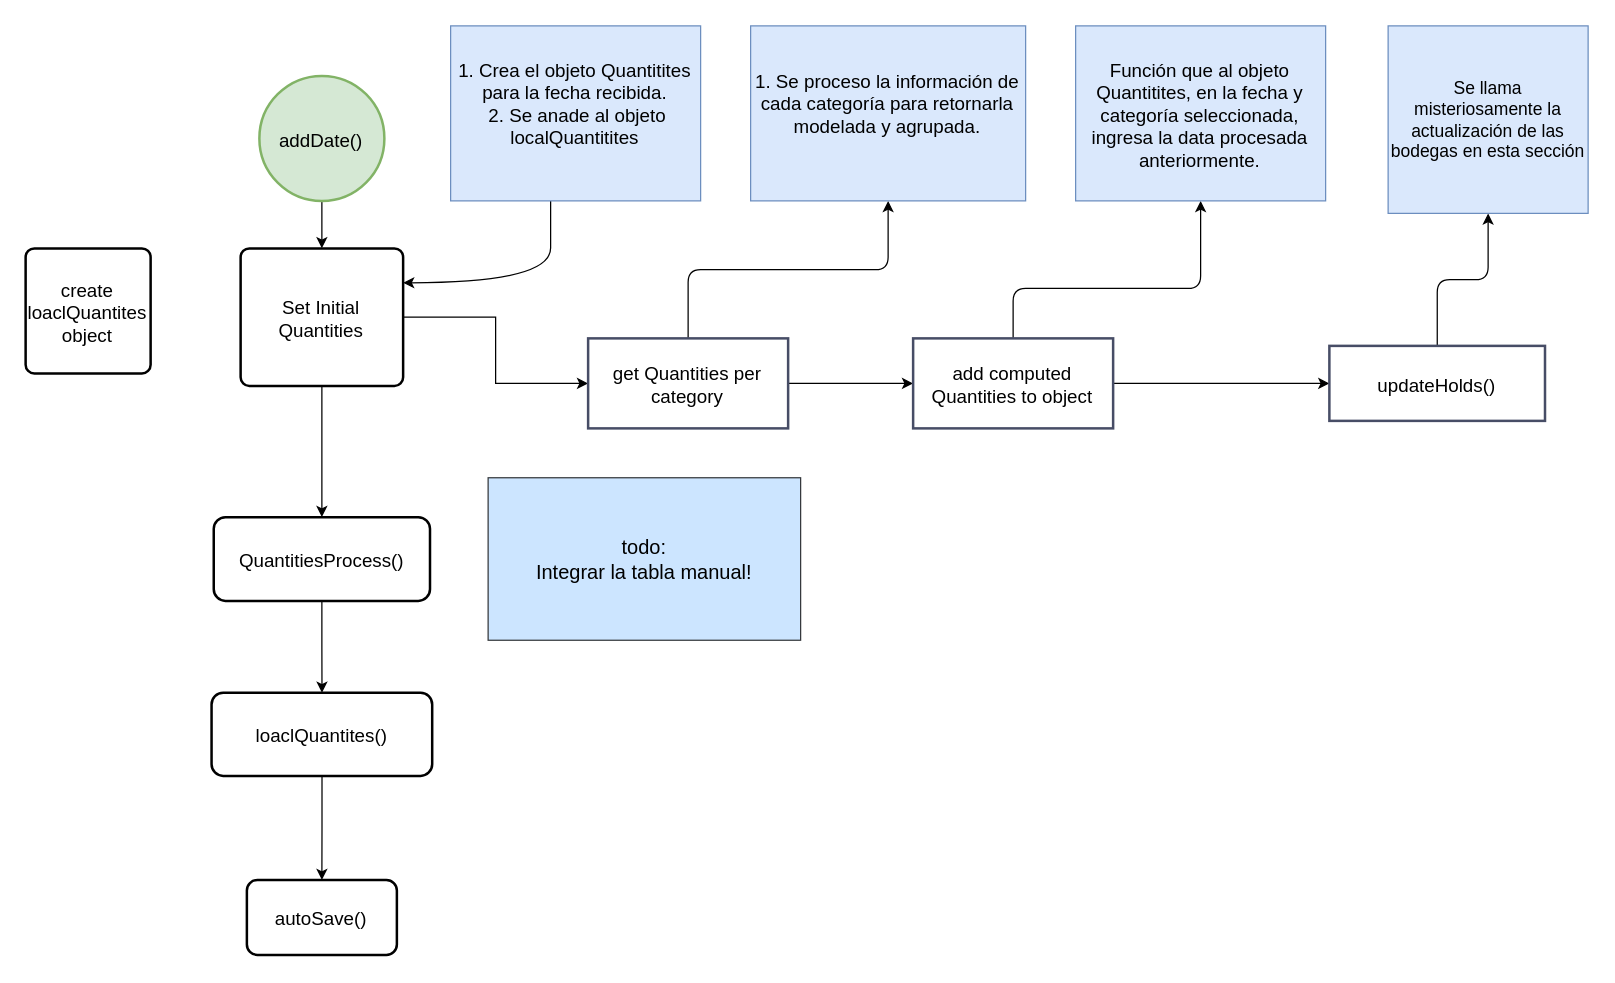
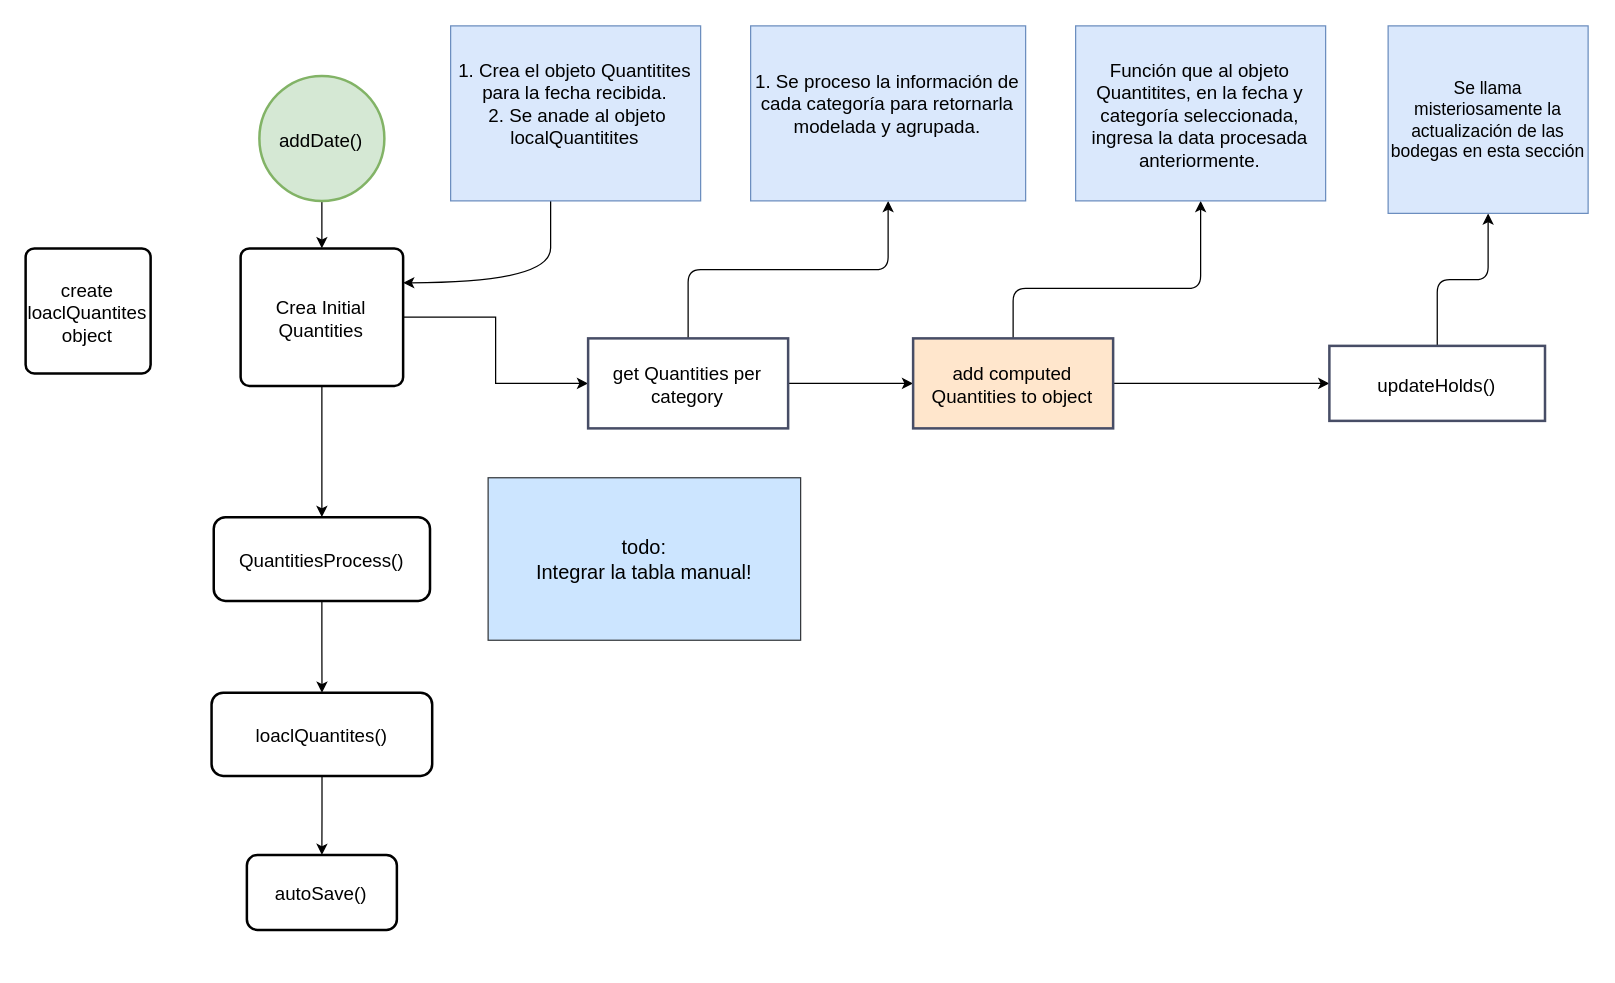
(321, 318) -> (321, 318)
(1013, 383) -> (1013, 383)
(322, 917) -> (322, 892)
